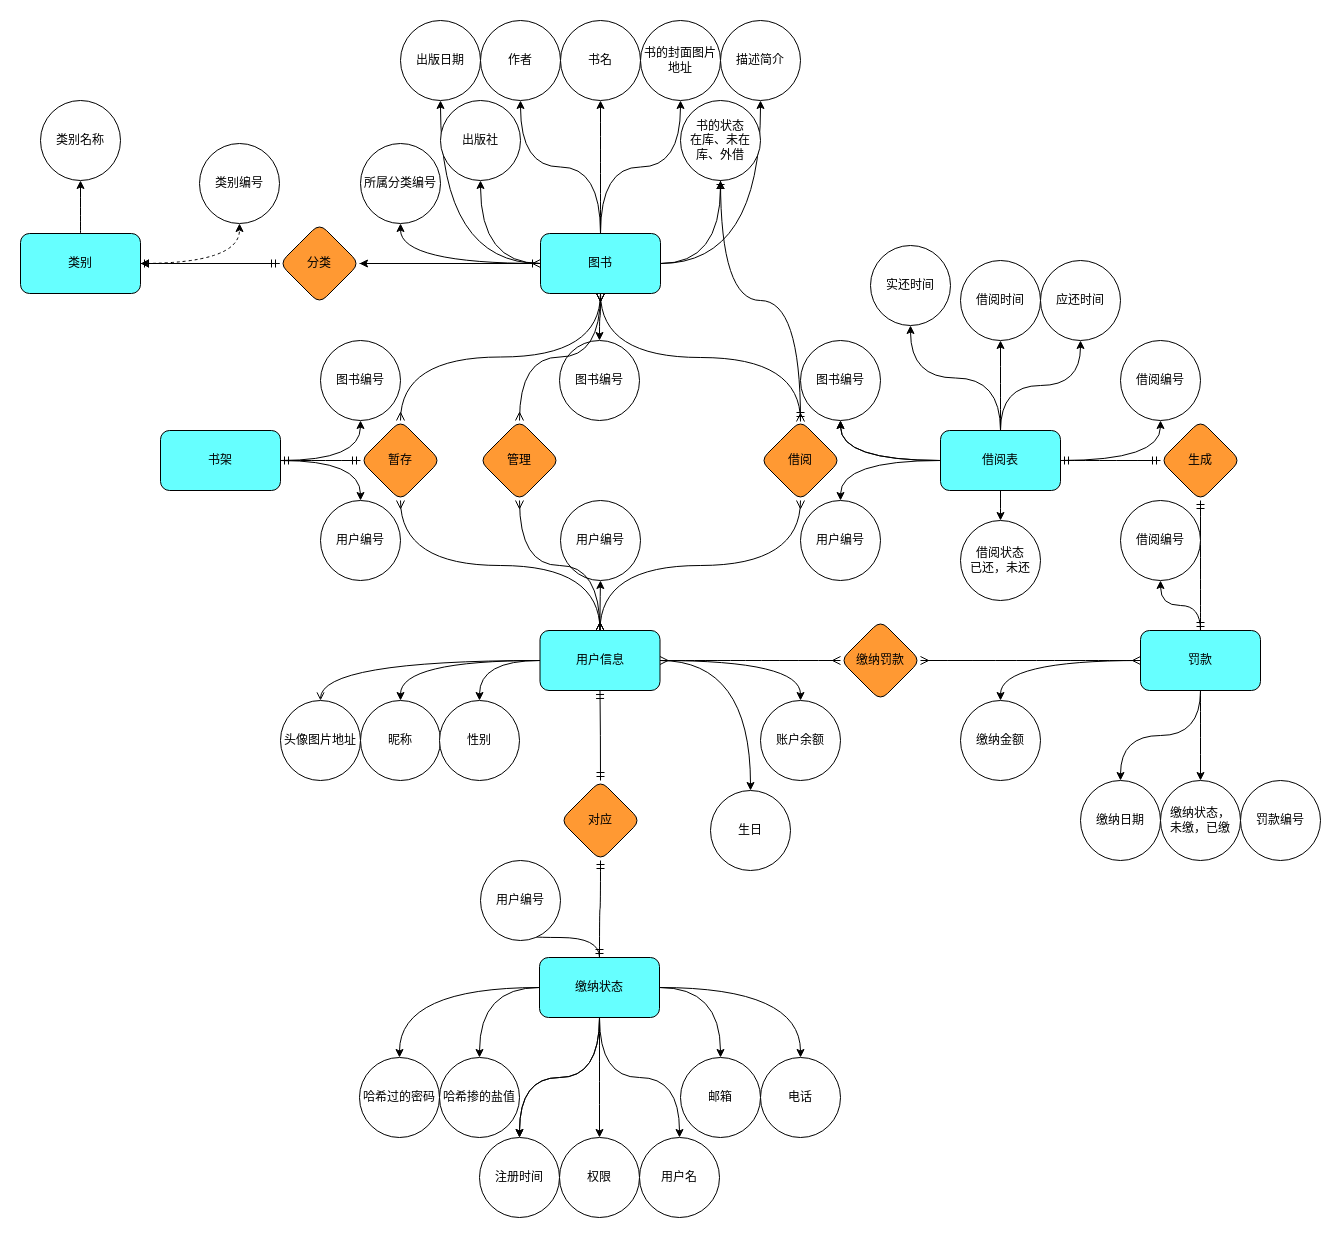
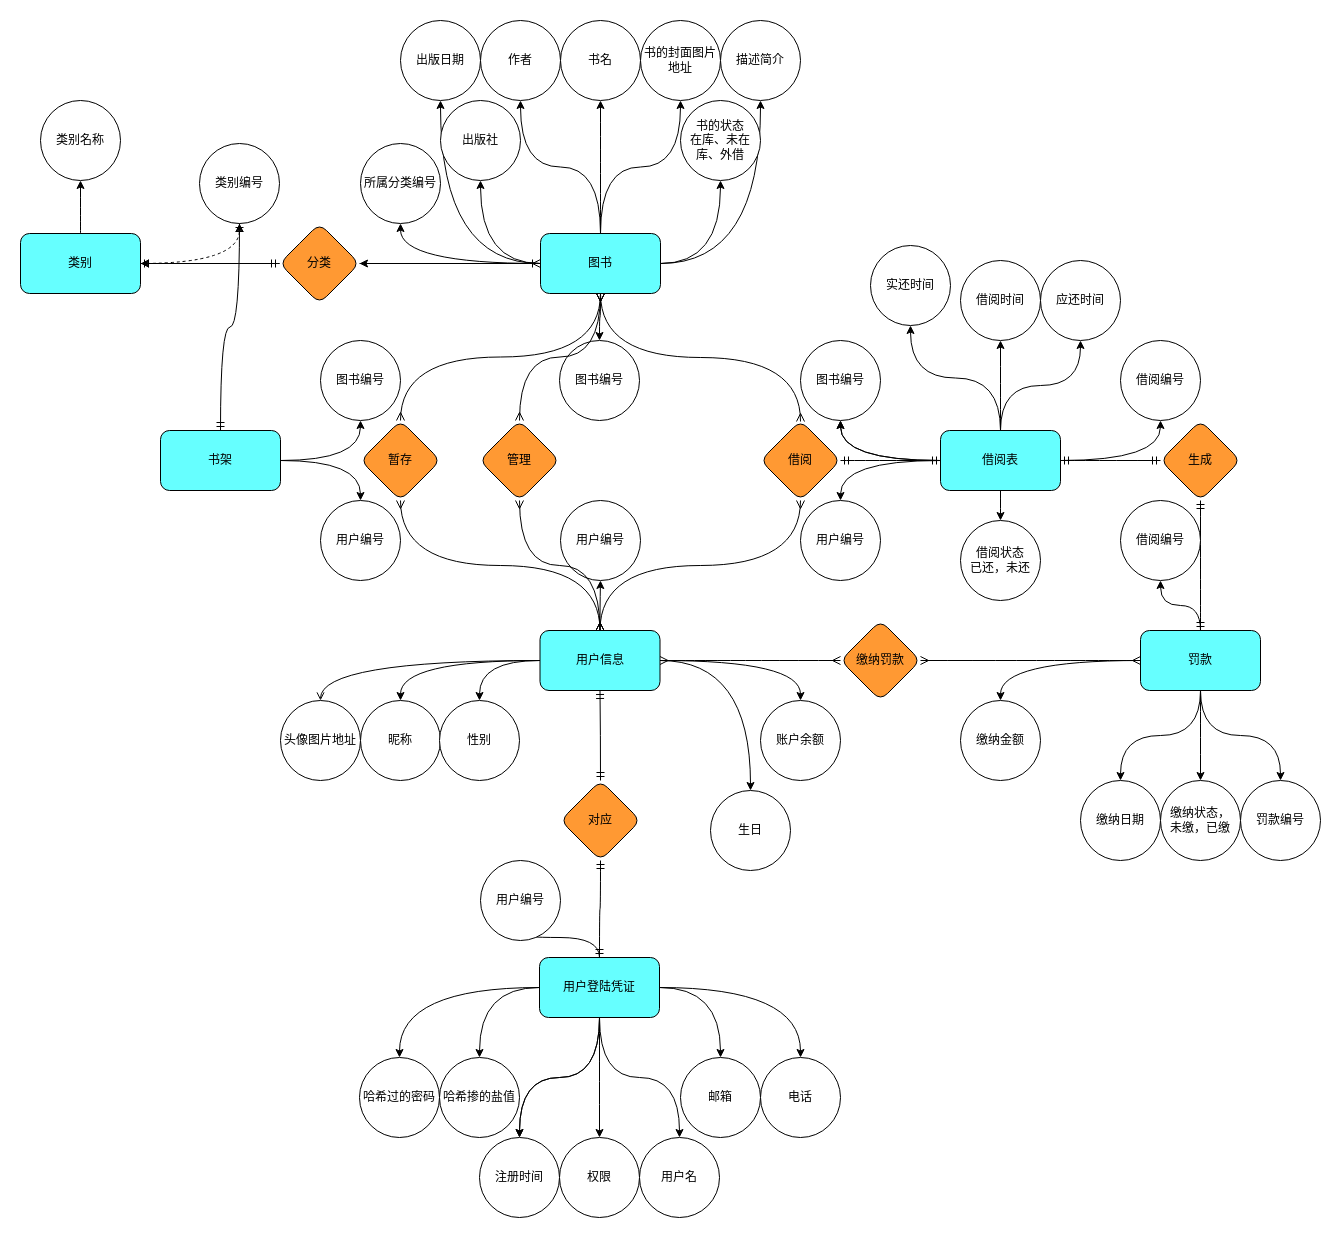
(766, 301) -> (872, 461)
(335, 461) -> (226, 333)
none -> (1244, 736)
(600, 988) -> (600, 988)
